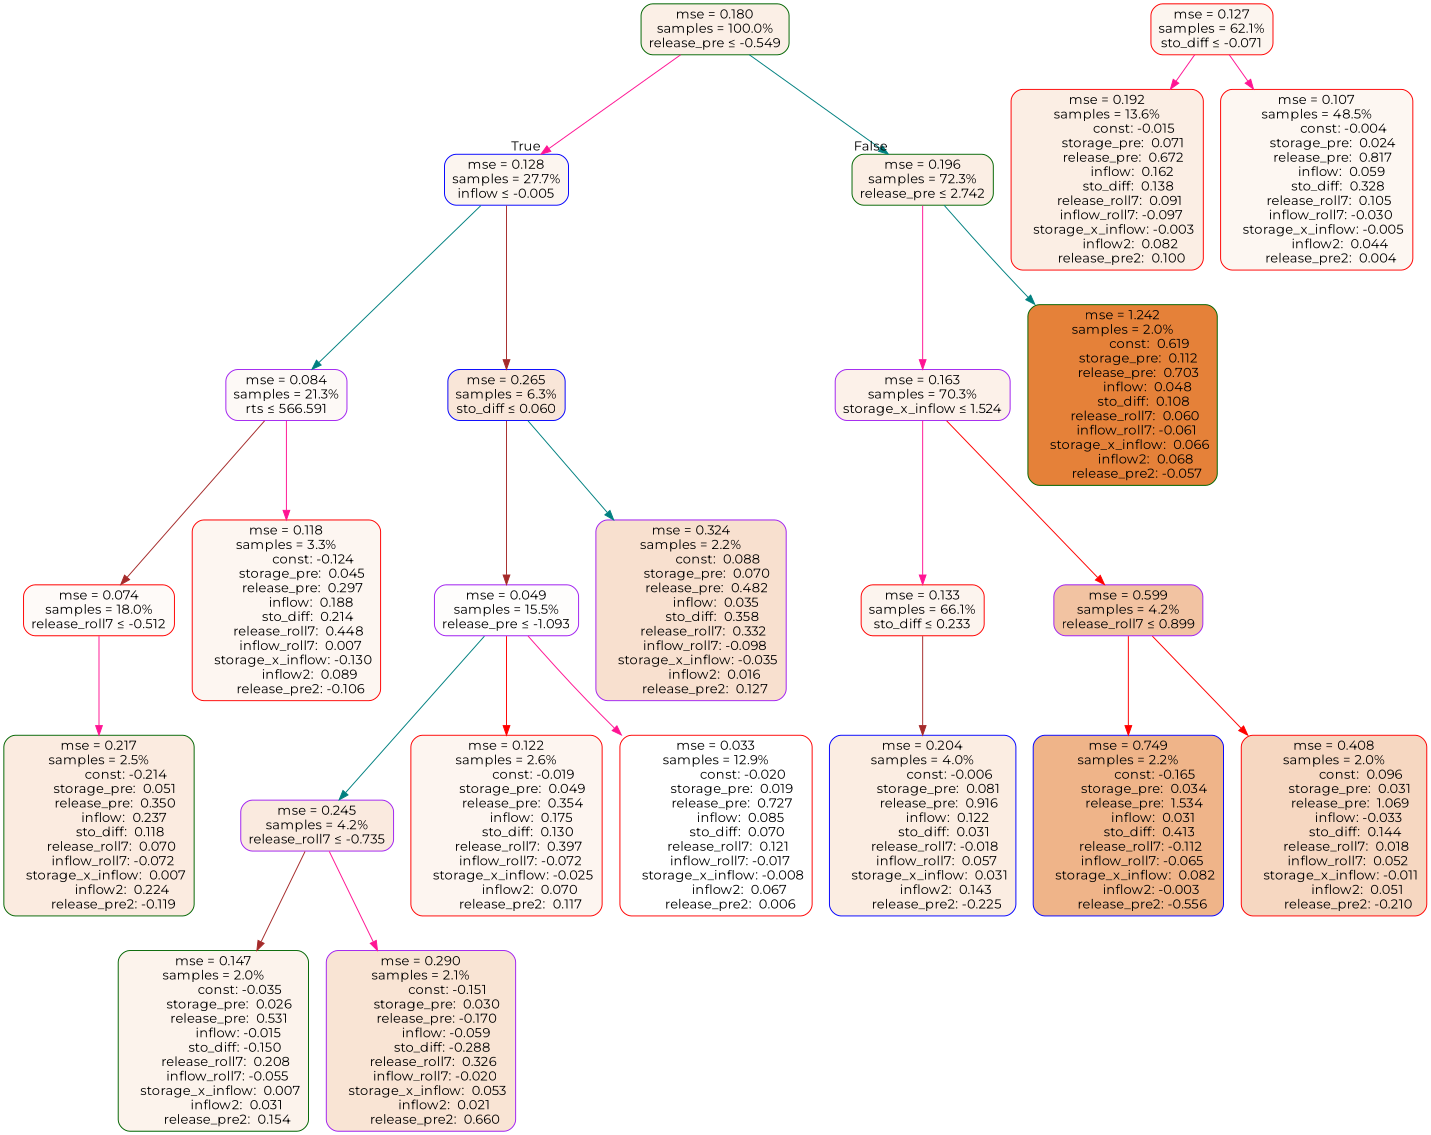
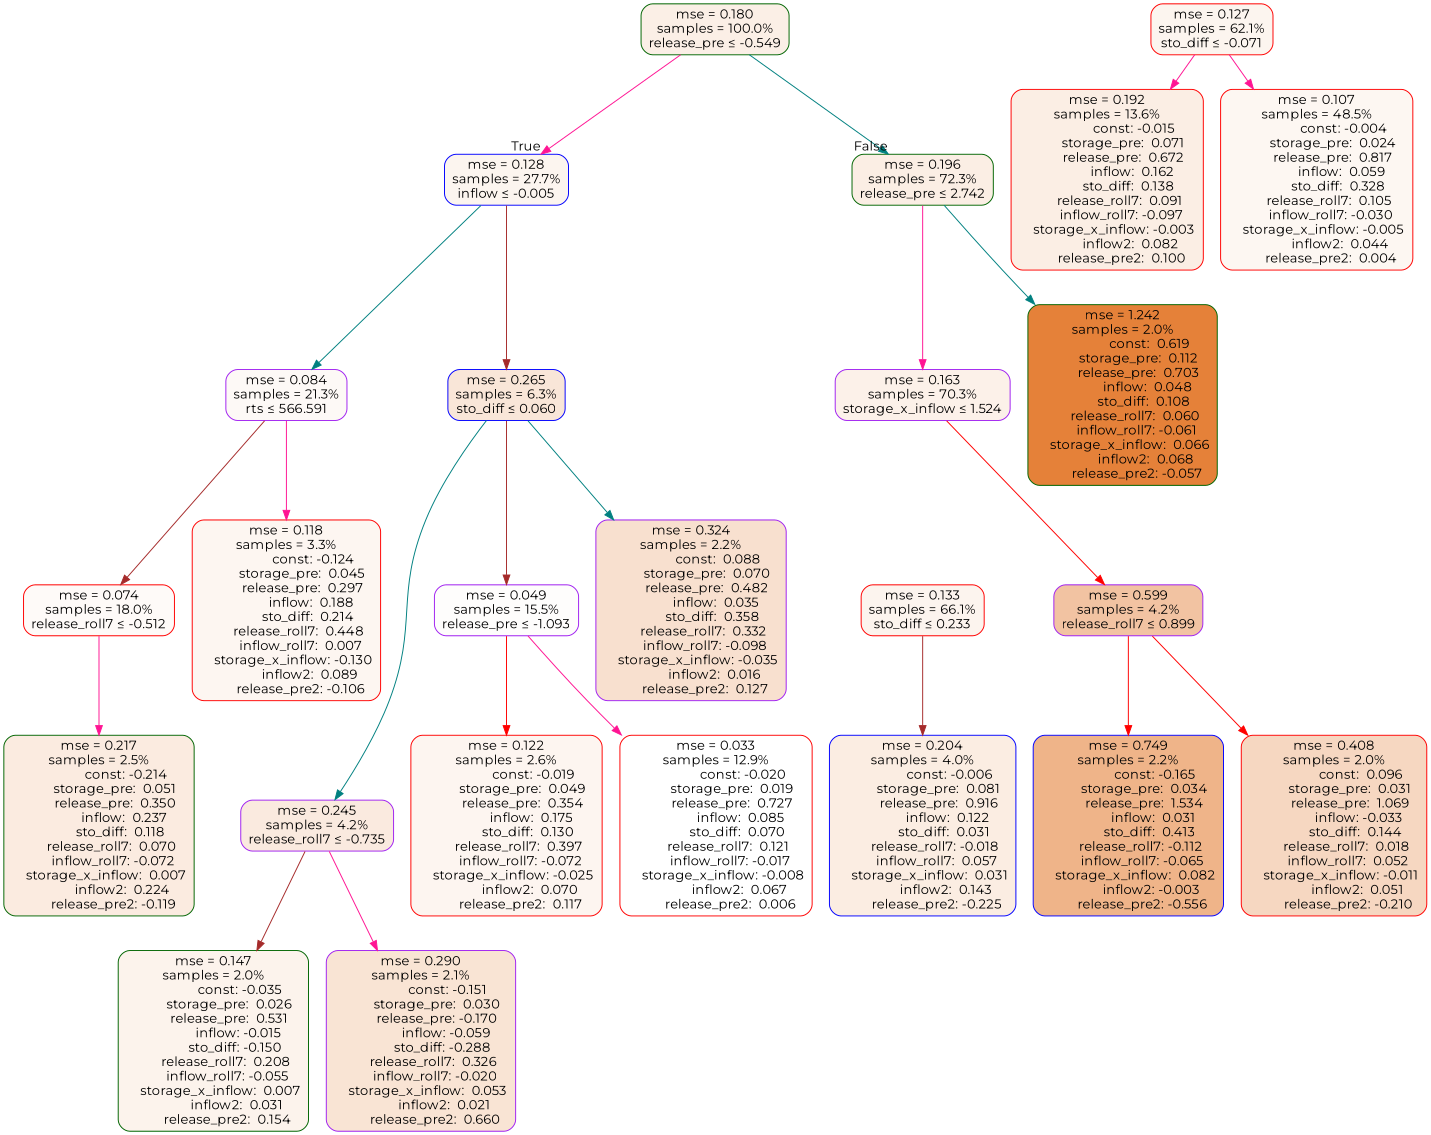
(923, 498) -> none
(415, 714) -> (407, 603)
